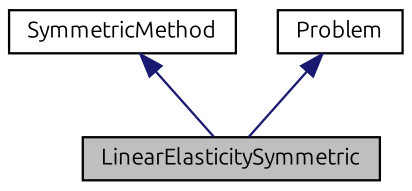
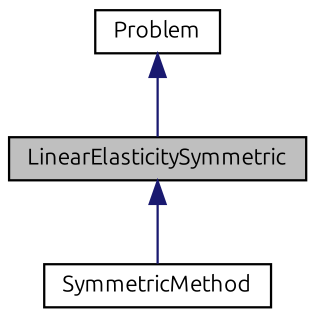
(185, 104) -> (158, 234)
